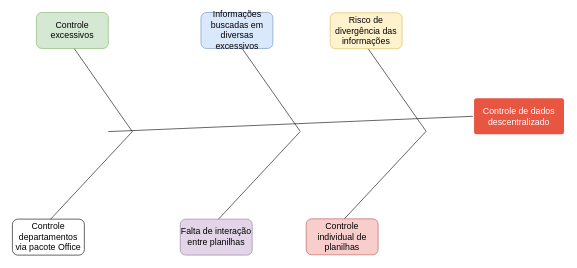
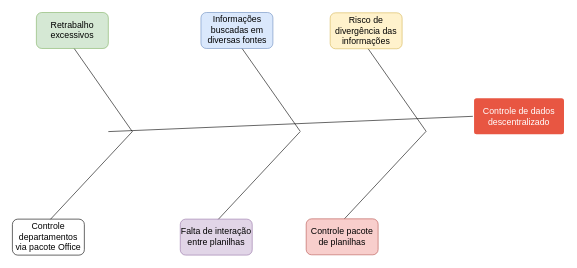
(72, 30) -> (72, 30)
(237, 30) -> (237, 30)
(342, 237) -> (342, 237)
